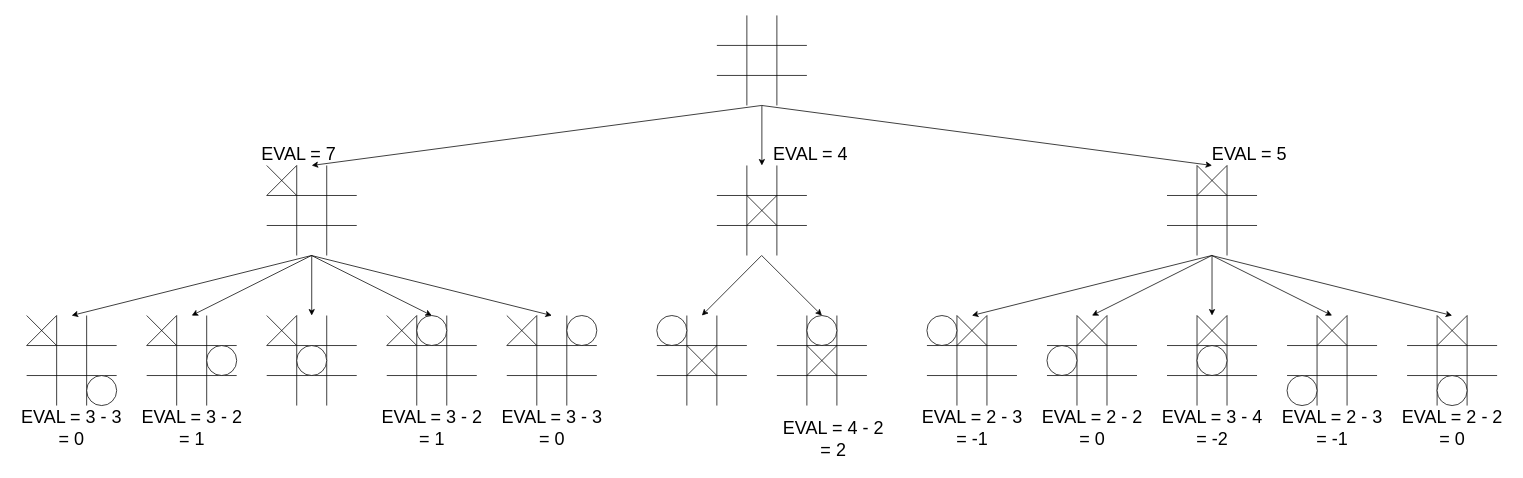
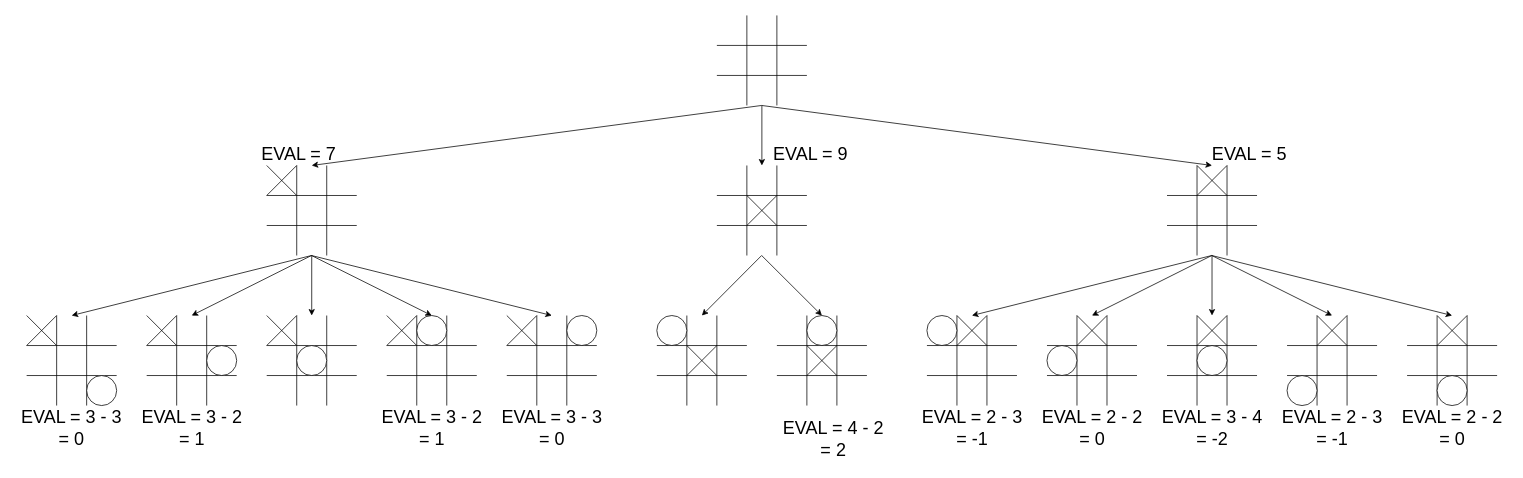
(810, 154) -> (810, 154)
